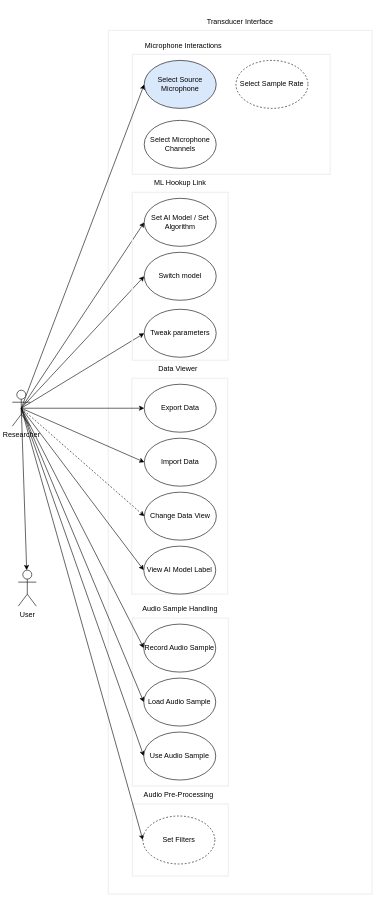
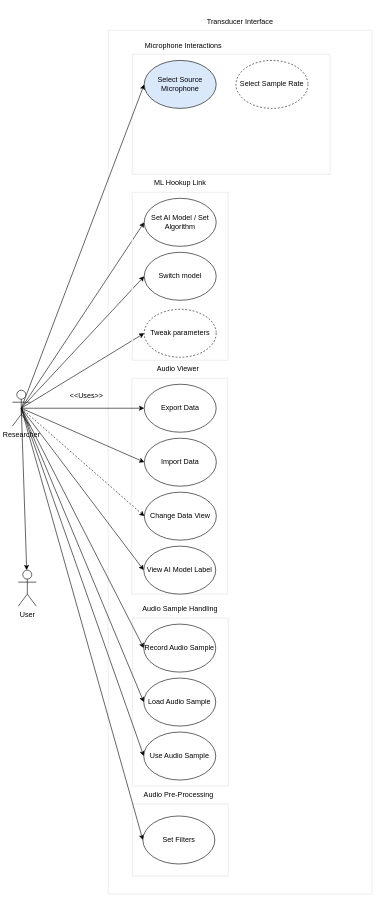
(180, 144) -> none
(180, 333) -> (180, 333)
(178, 369) -> (178, 369)
none -> (87, 396)
(179, 840) -> (179, 840)
